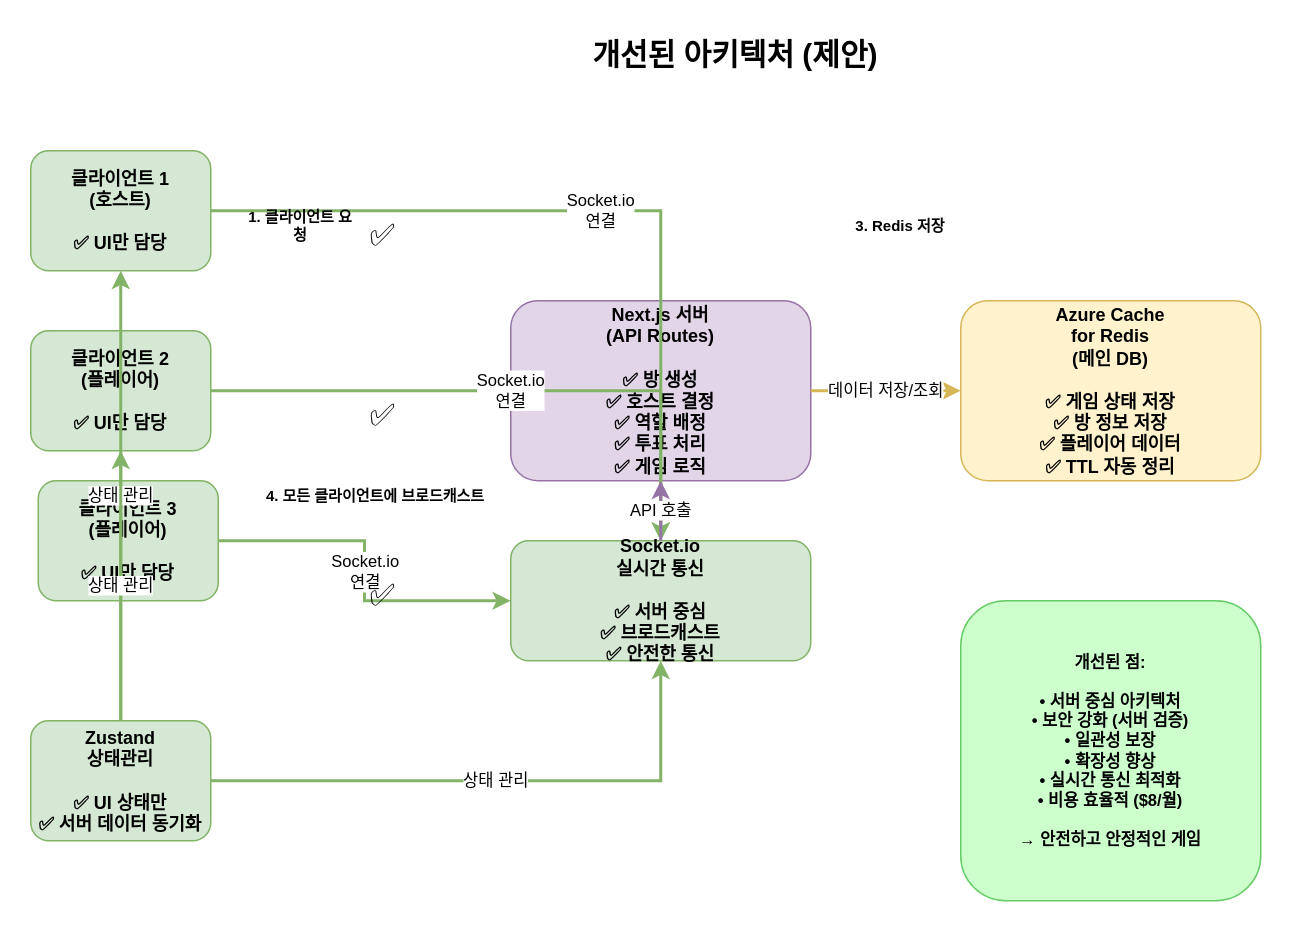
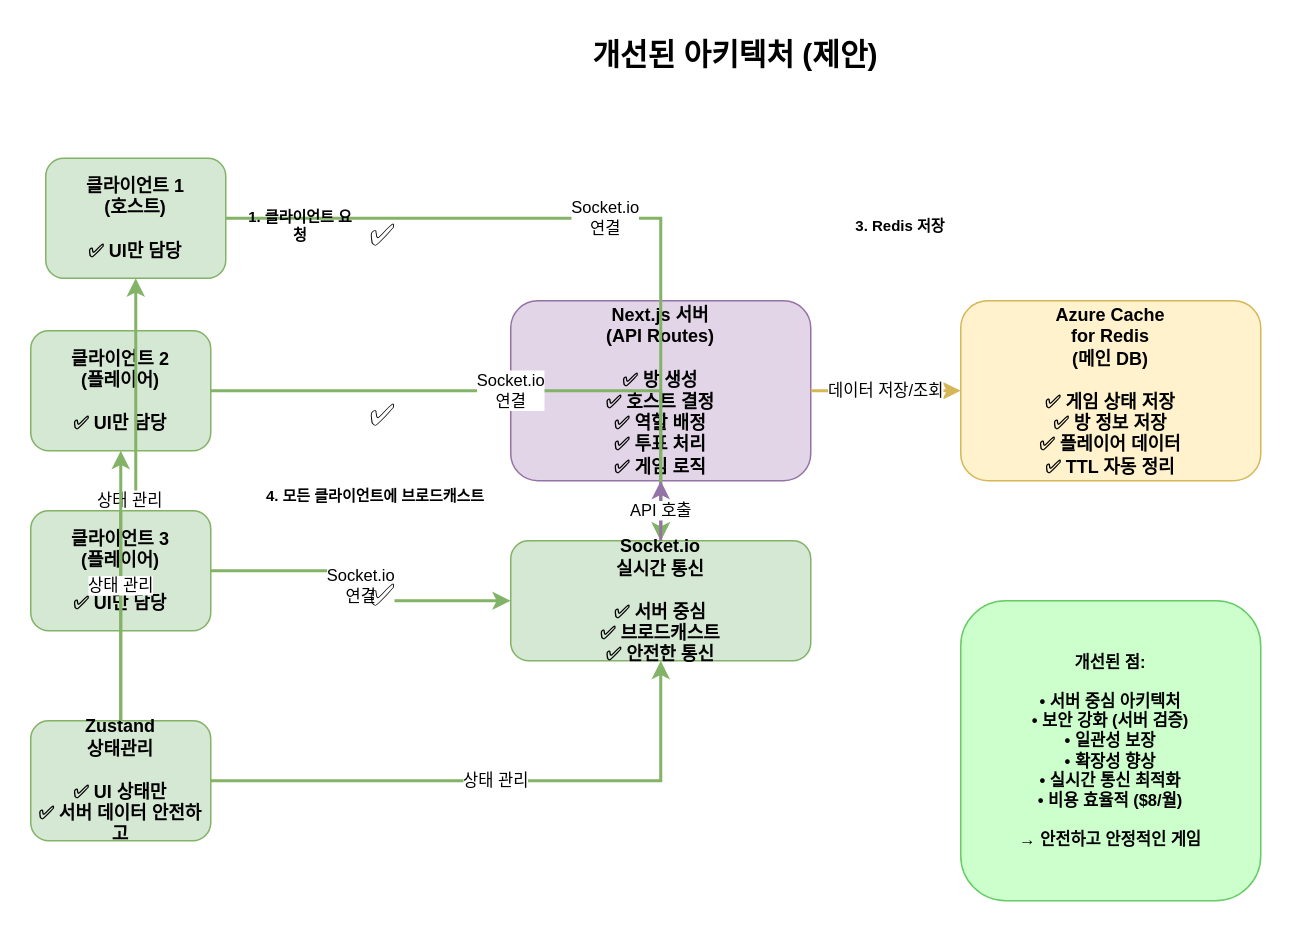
(121, 211) -> (136, 218)
(128, 541) -> (121, 571)
(121, 781) -> (121, 781)
